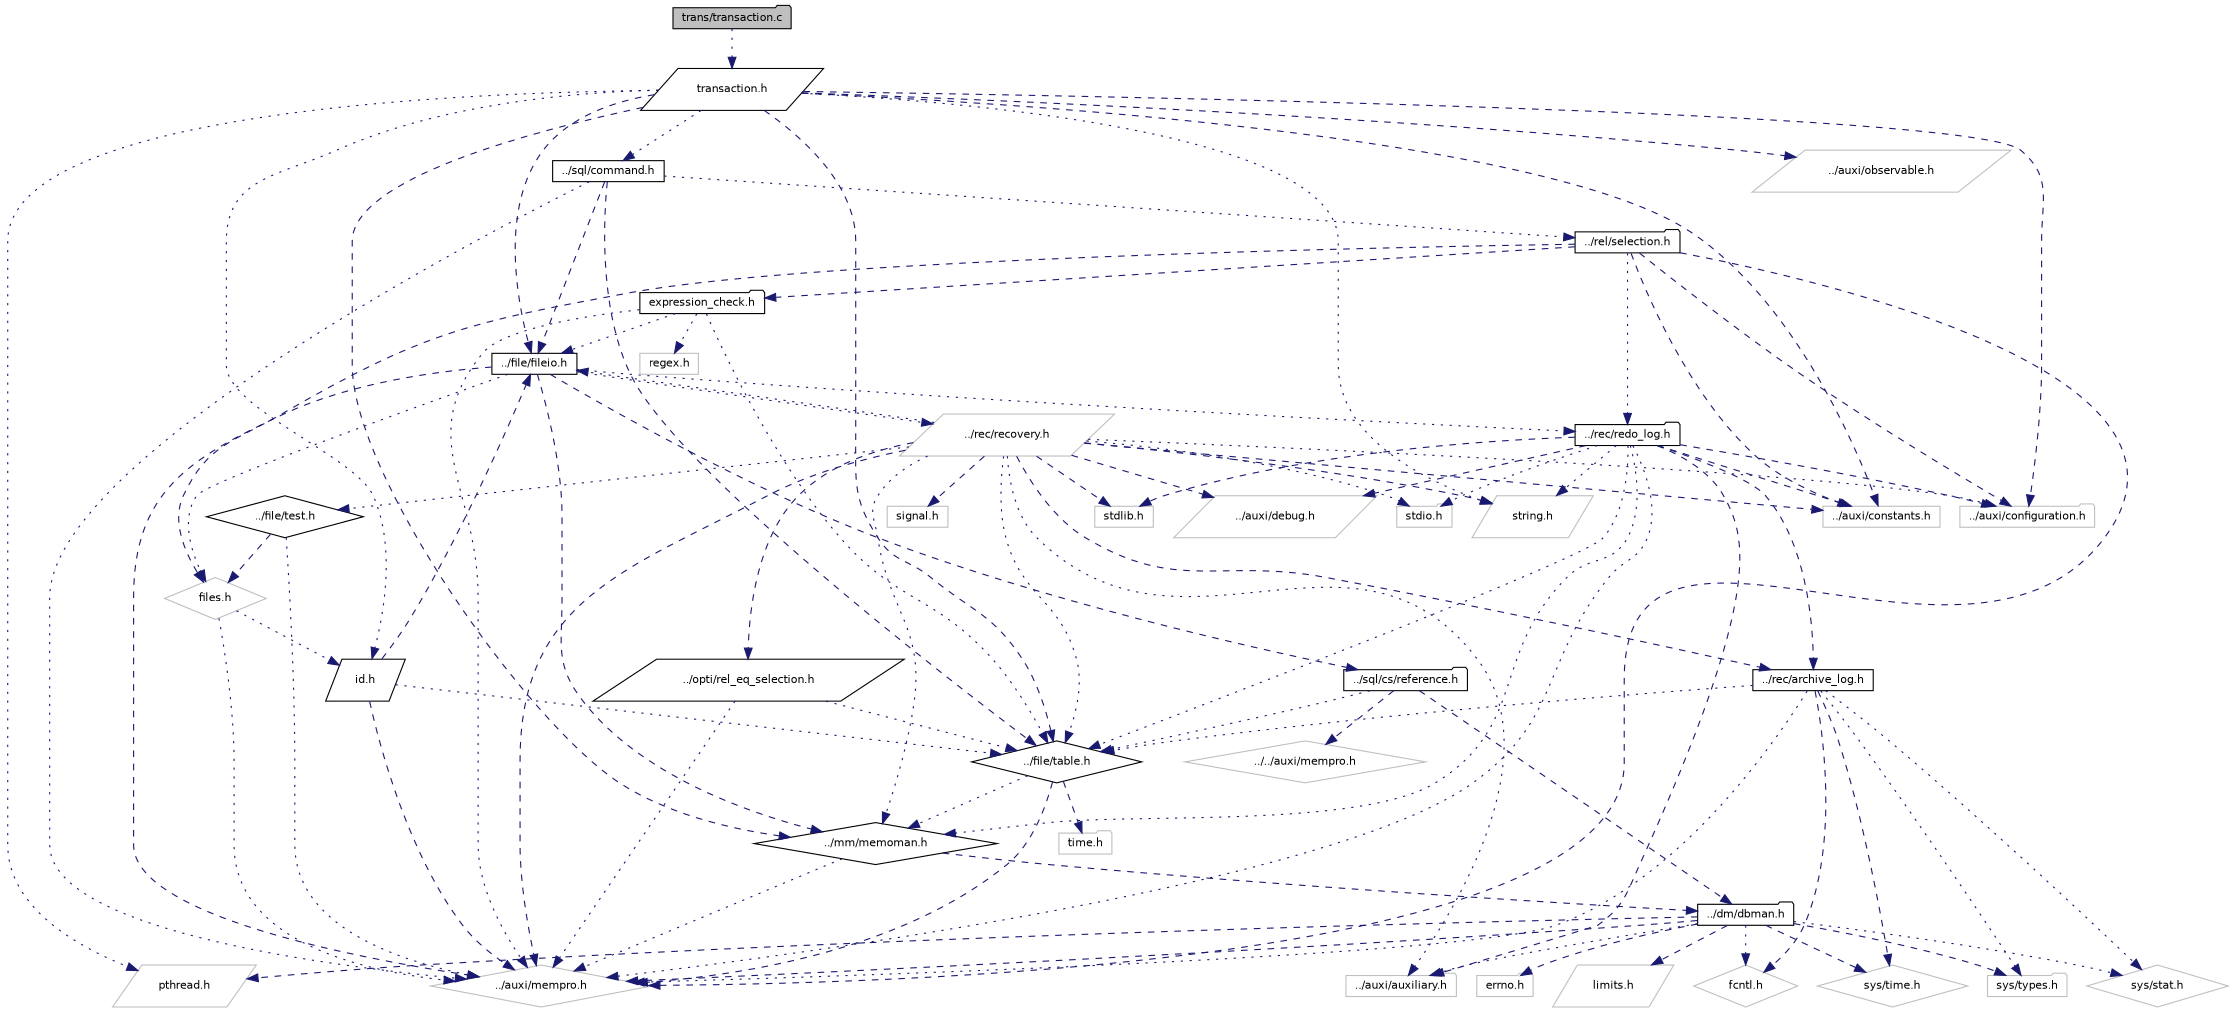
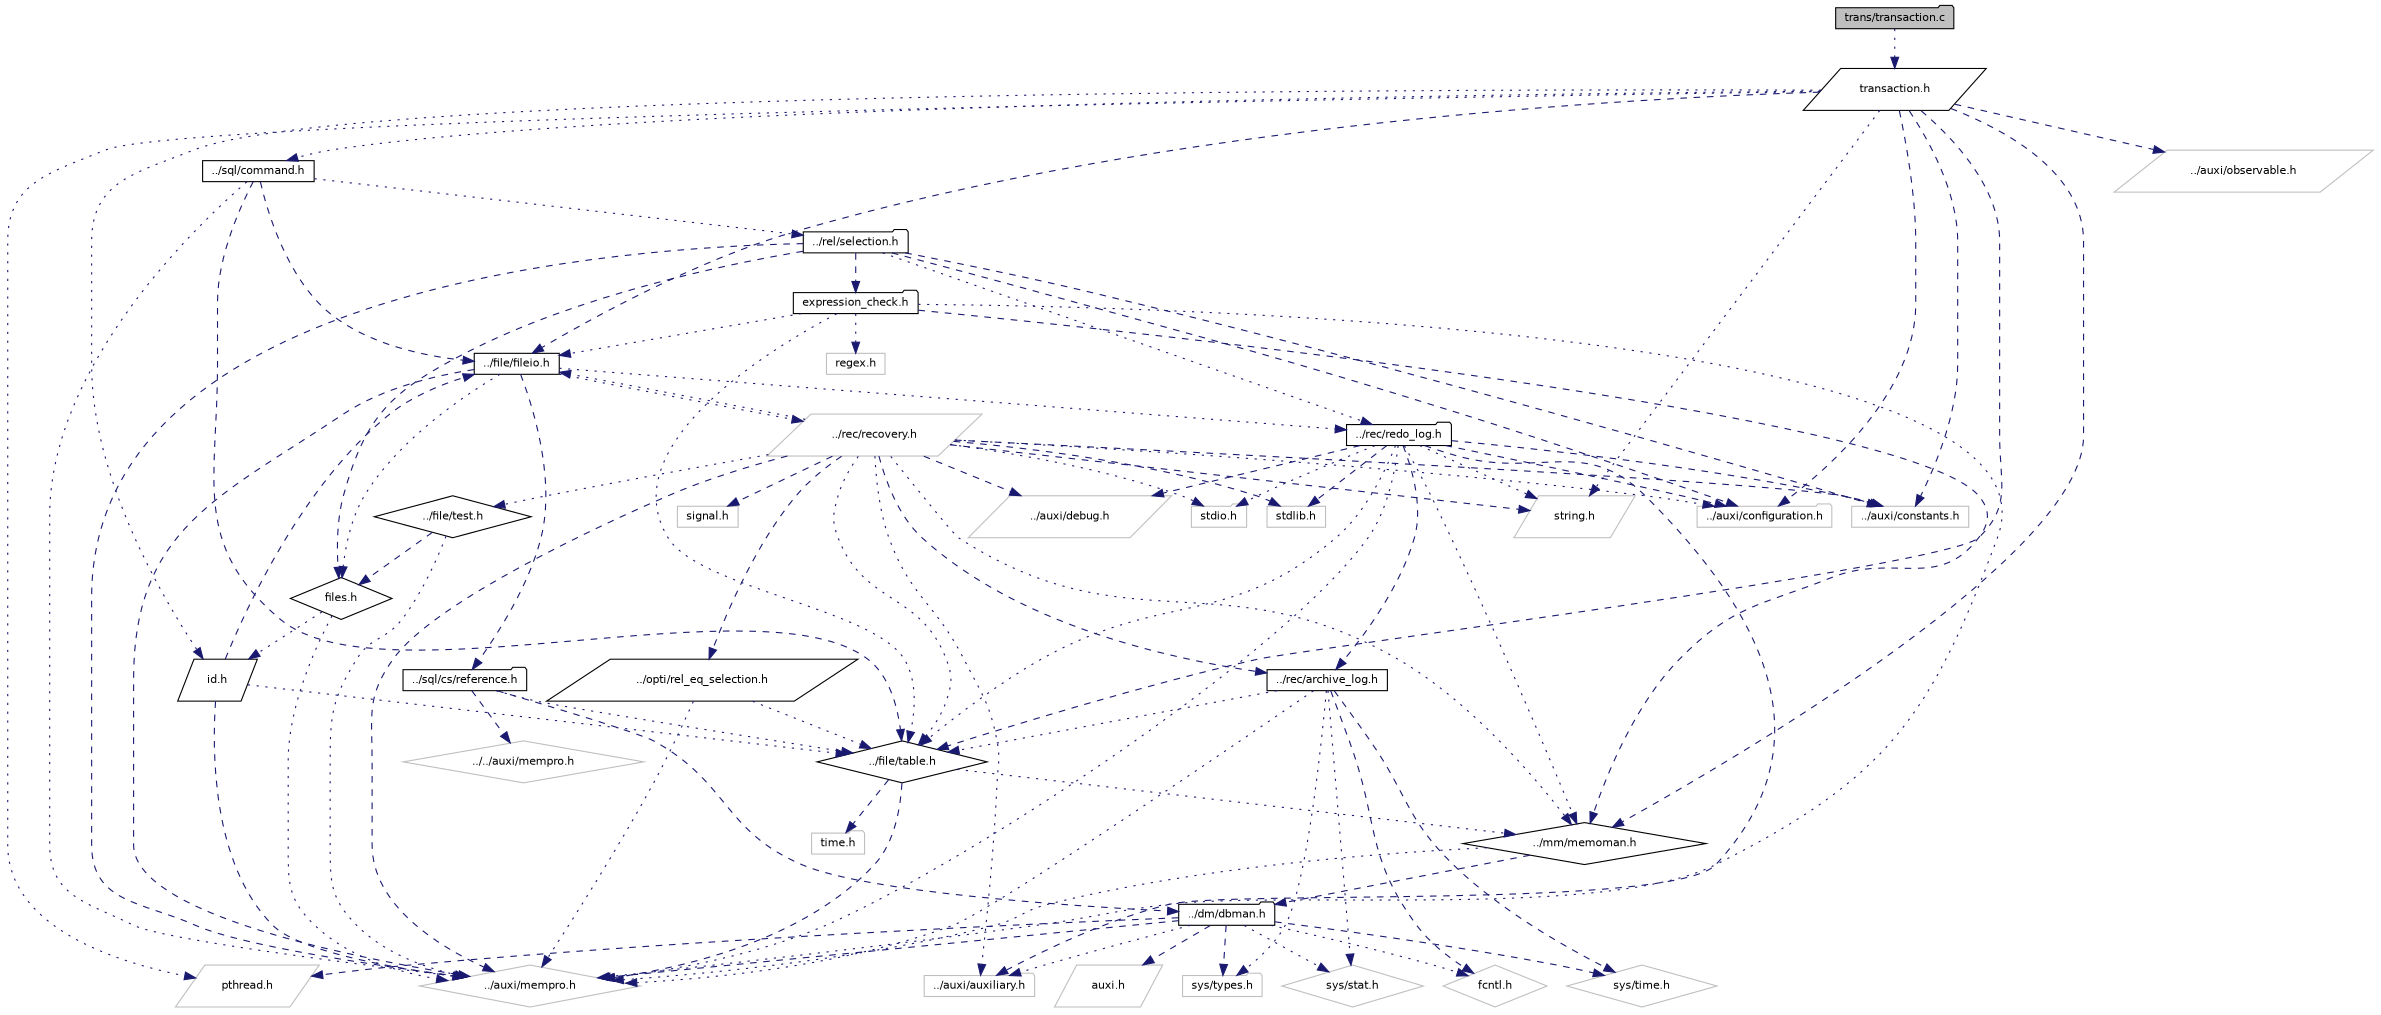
(215, 598) -> (341, 598)
(566, 672) -> (1730, 418)
(1505, 986) -> none
(1613, 986) -> (1109, 986)
